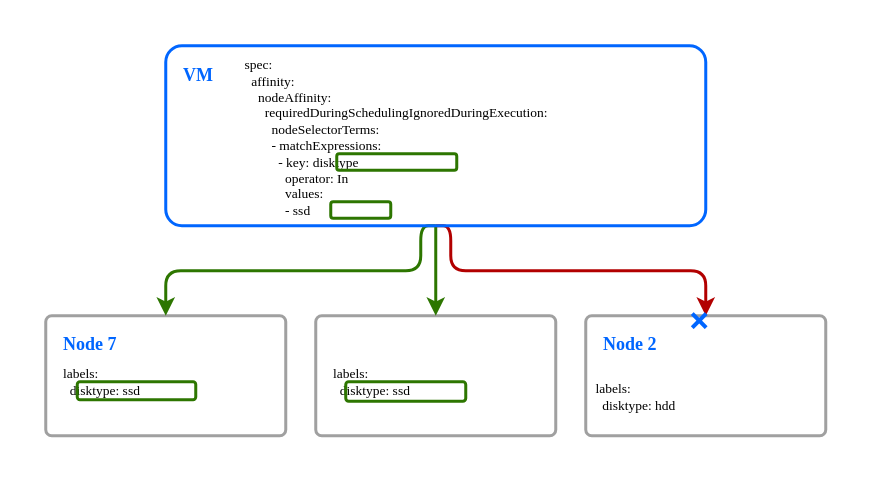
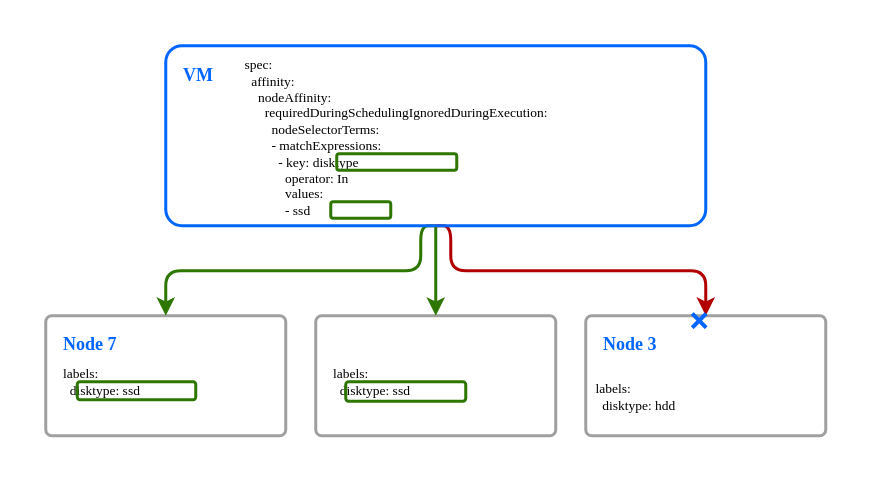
(632, 344) -> (632, 344)
